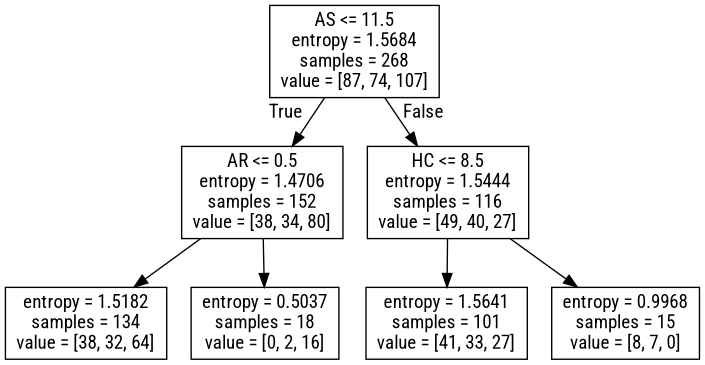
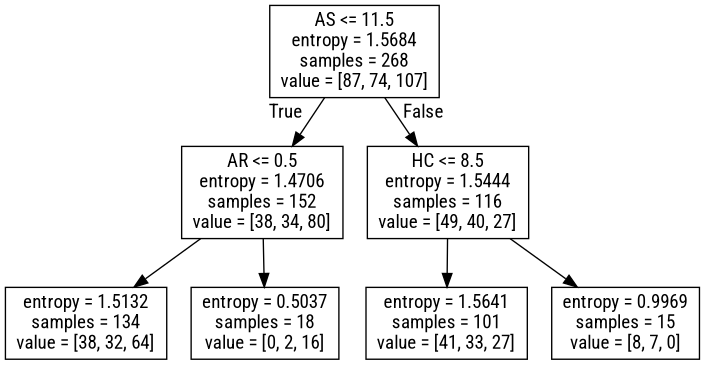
(86, 323) -> (86, 323)
(626, 323) -> (626, 323)
